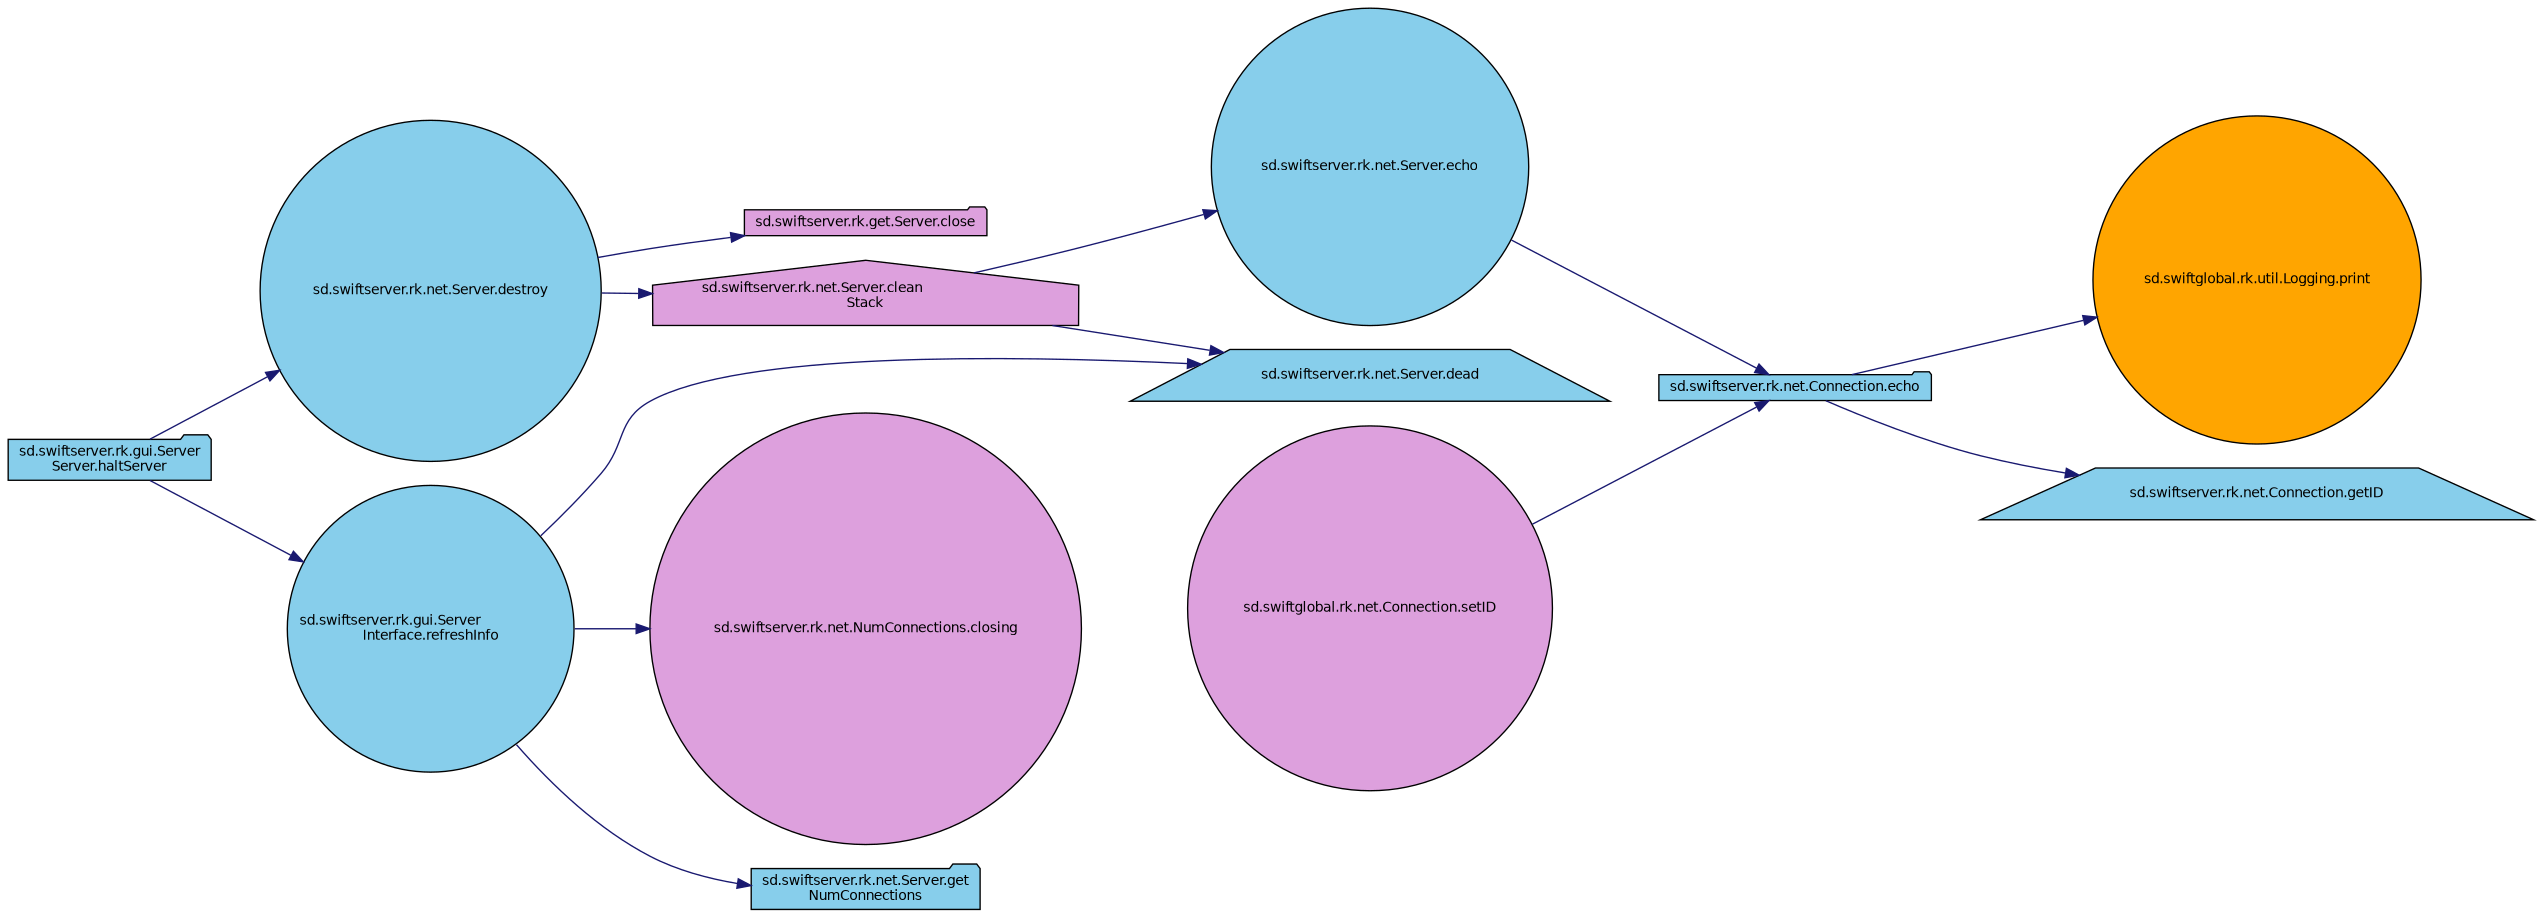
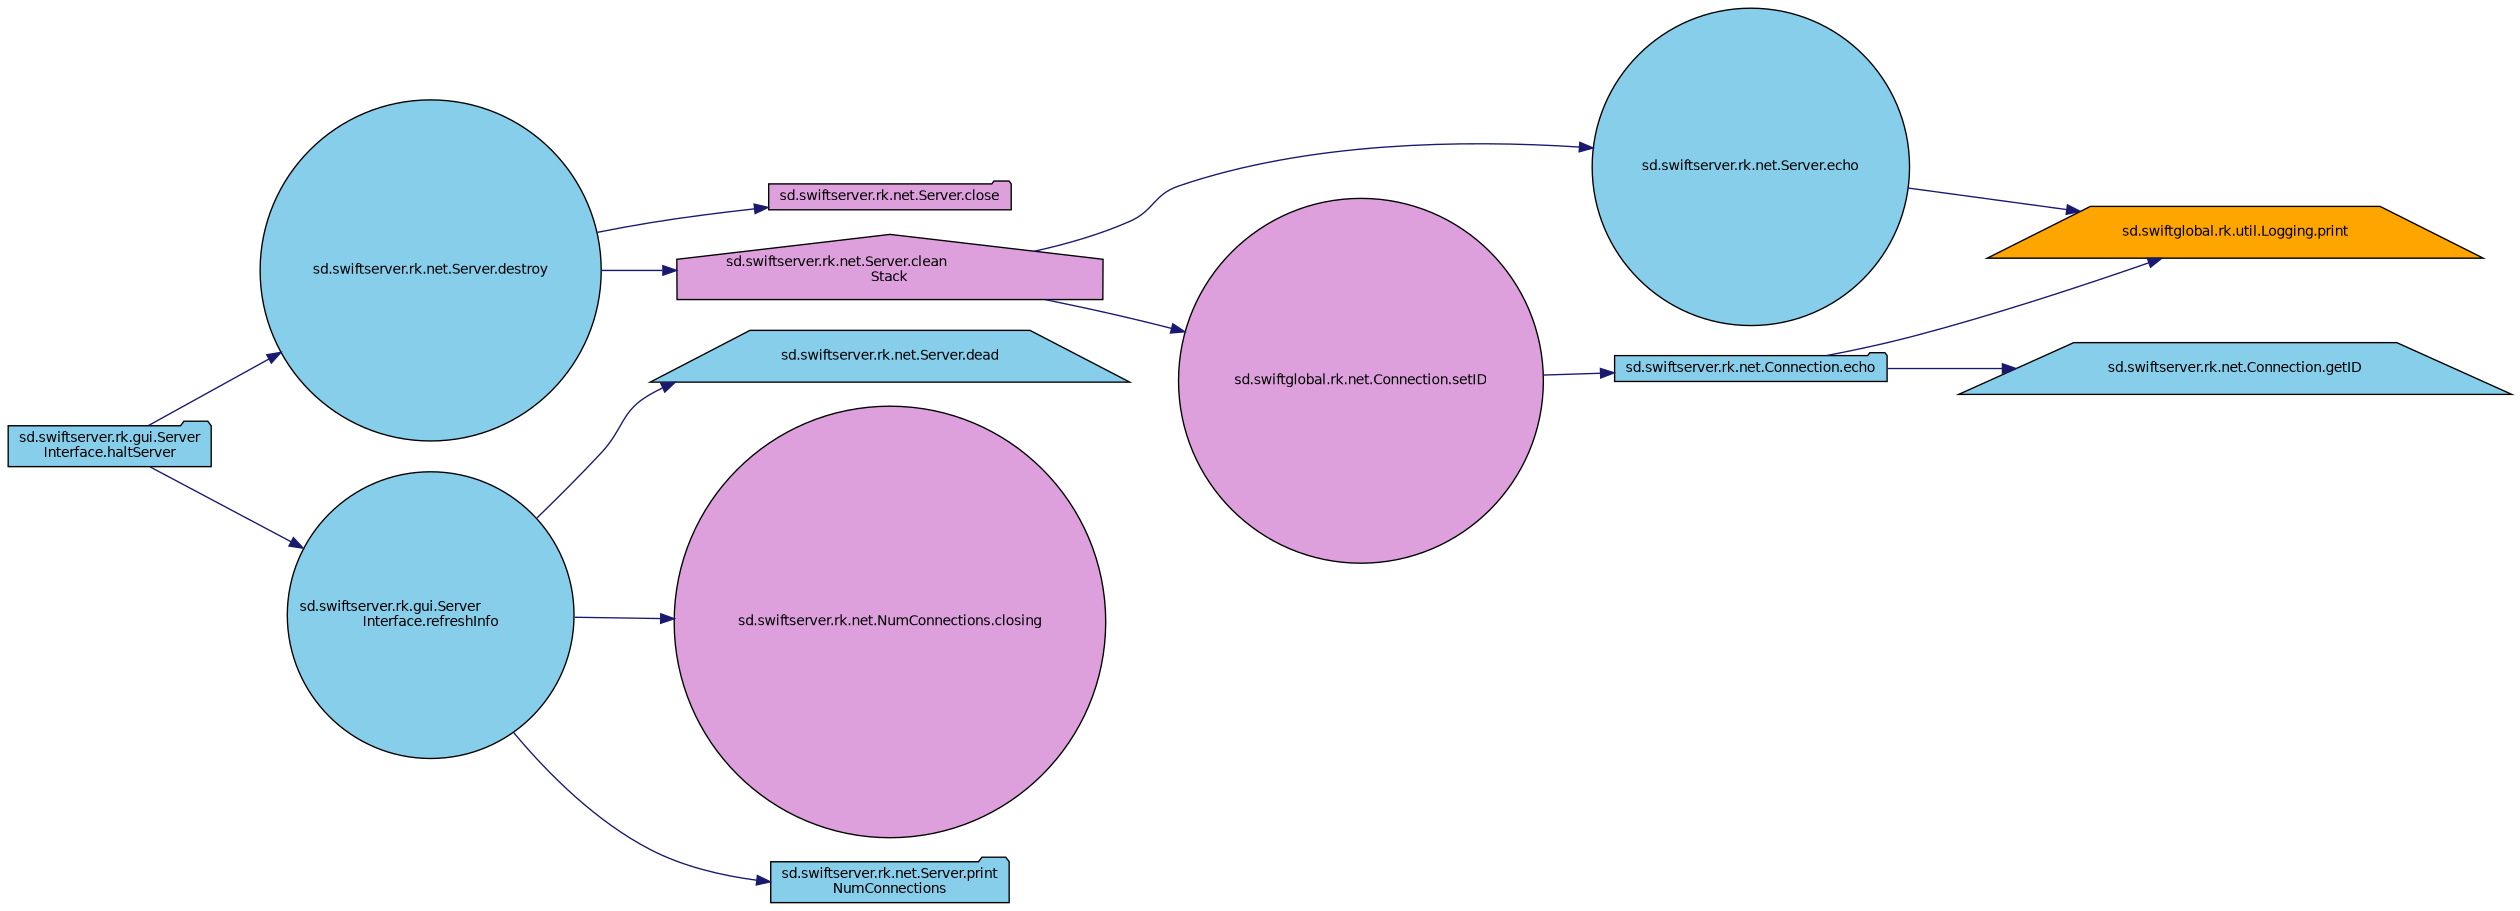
(866, 223) -> (890, 197)
(2257, 280) -> (2235, 232)
(1634, 304) -> (1988, 199)
(1131, 338) -> (1109, 313)
(110, 460) -> (110, 446)
(866, 889) -> (890, 882)
